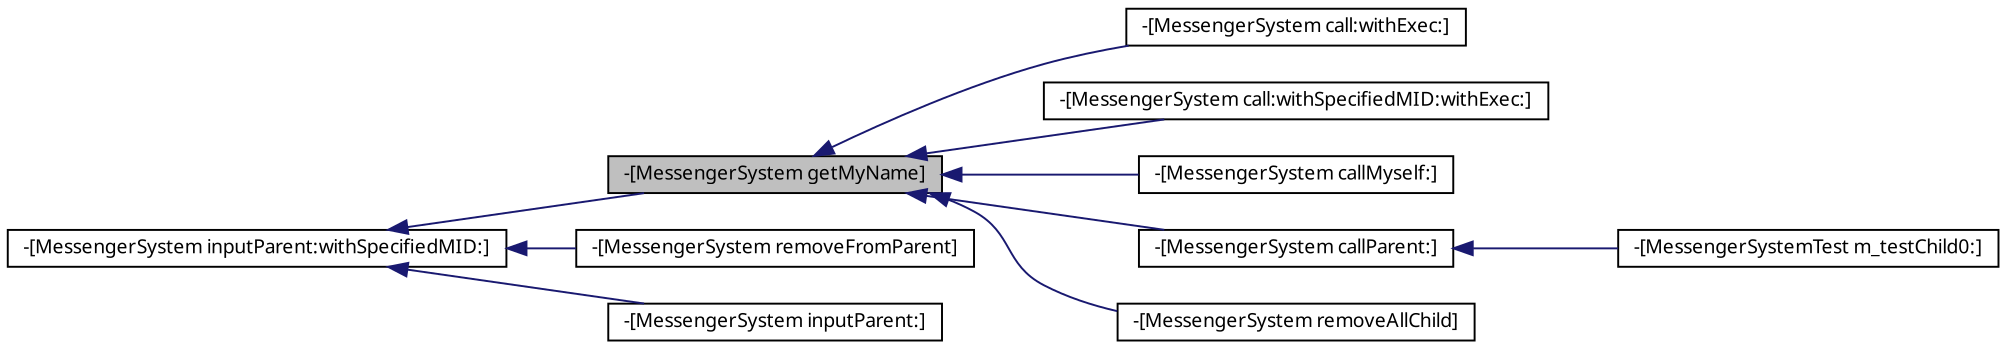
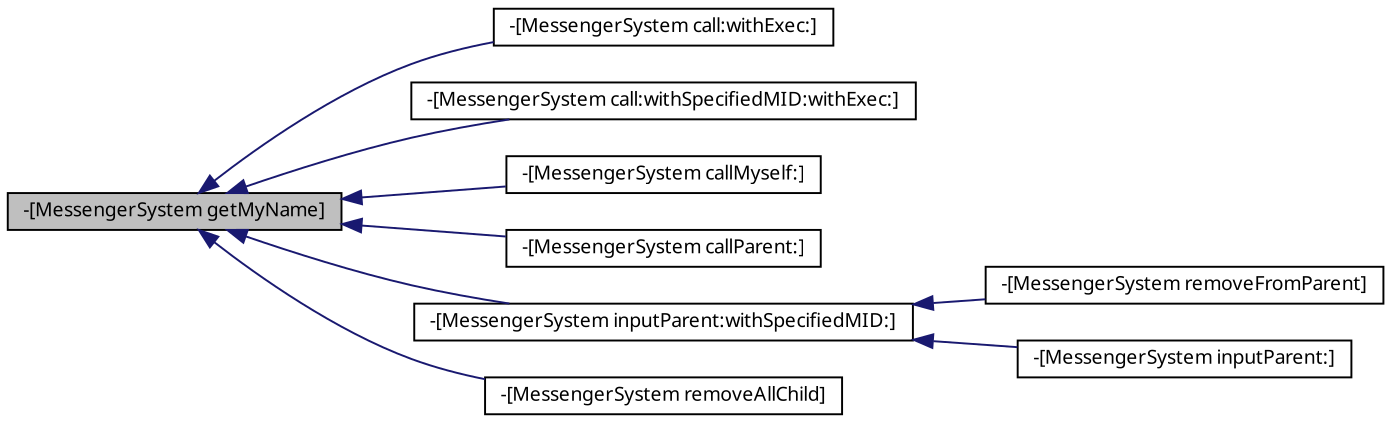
(526, 210) -> (376, 276)
(1808, 248) -> none
